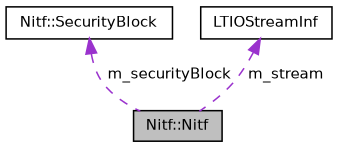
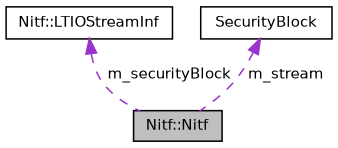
(89, 23) -> (89, 23)
(266, 23) -> (266, 23)
